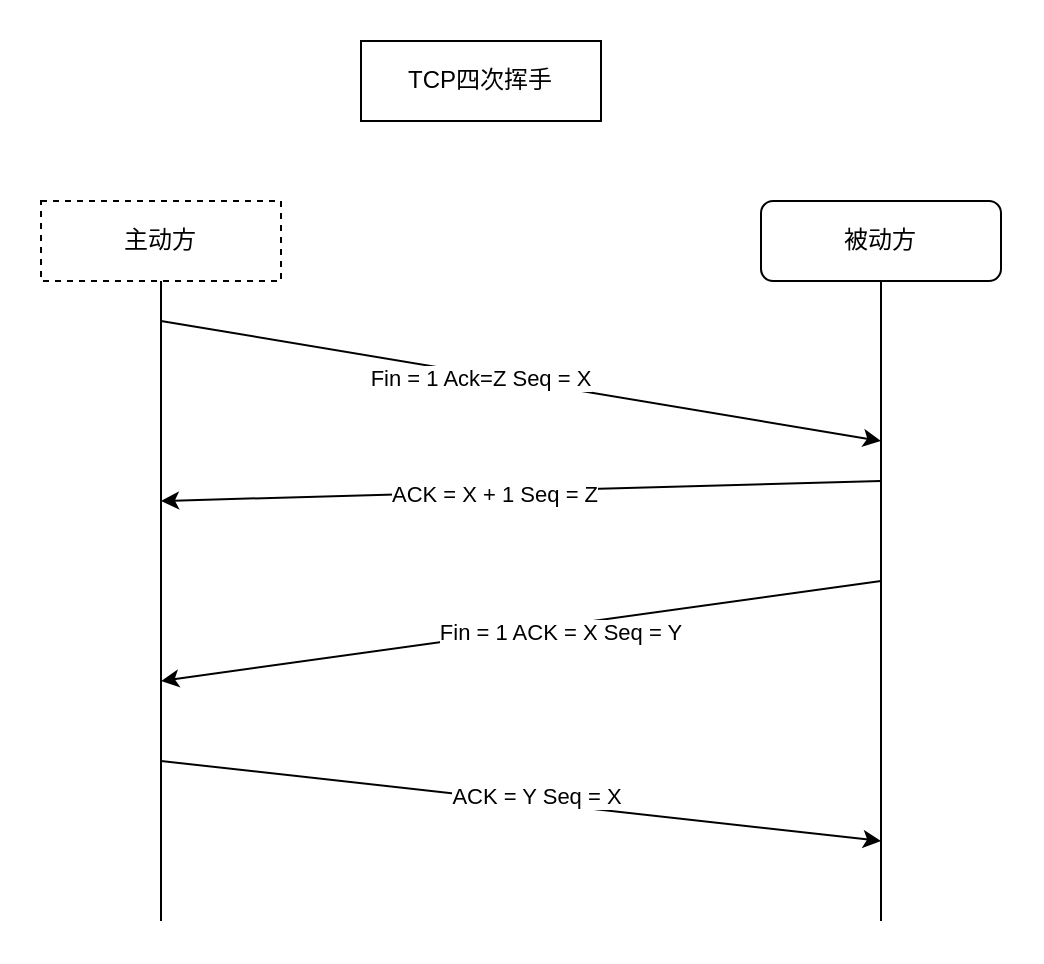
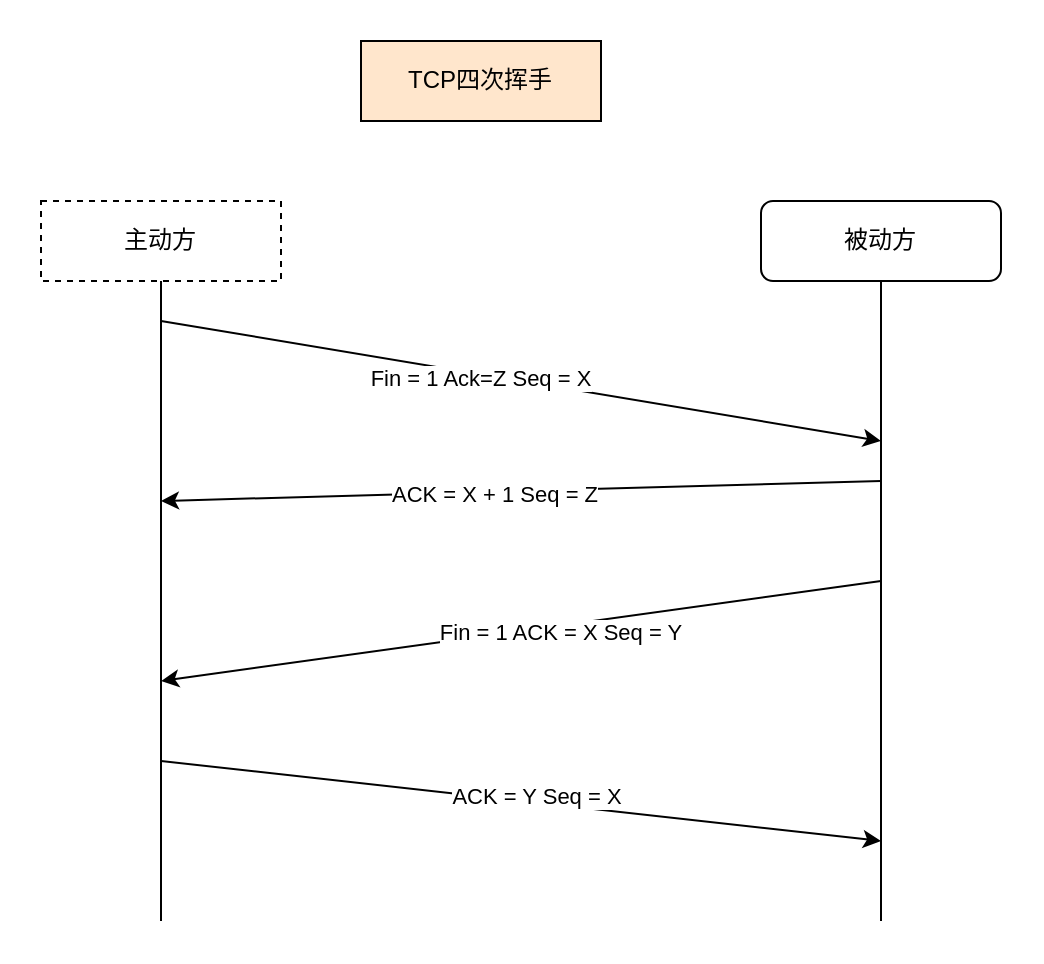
(481, 81) -> (481, 81)
